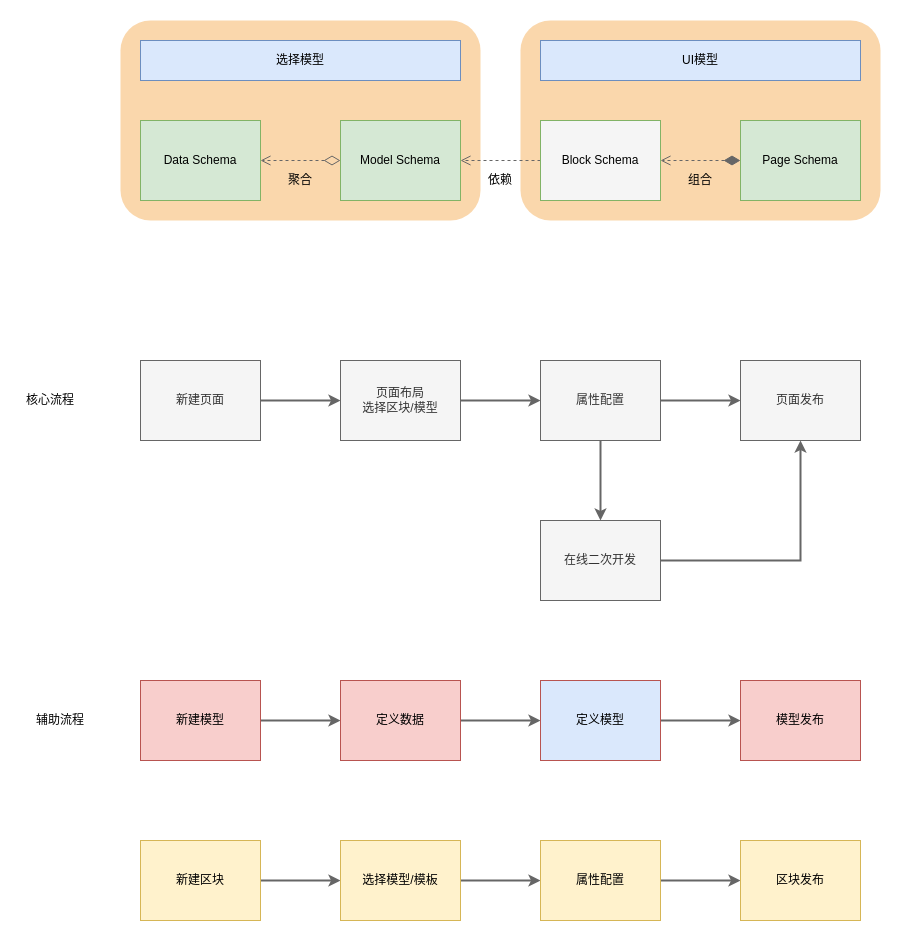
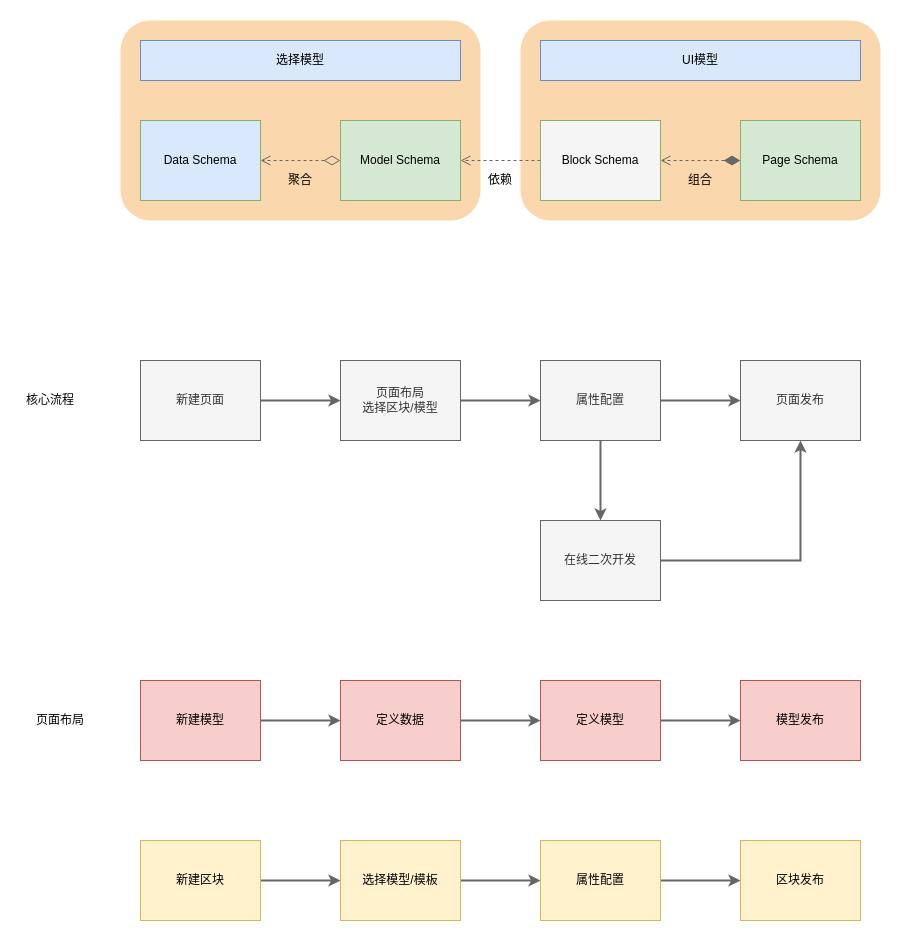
(201, 161) -> (201, 161)
(61, 721) -> (61, 721)
(601, 721) -> (601, 721)
